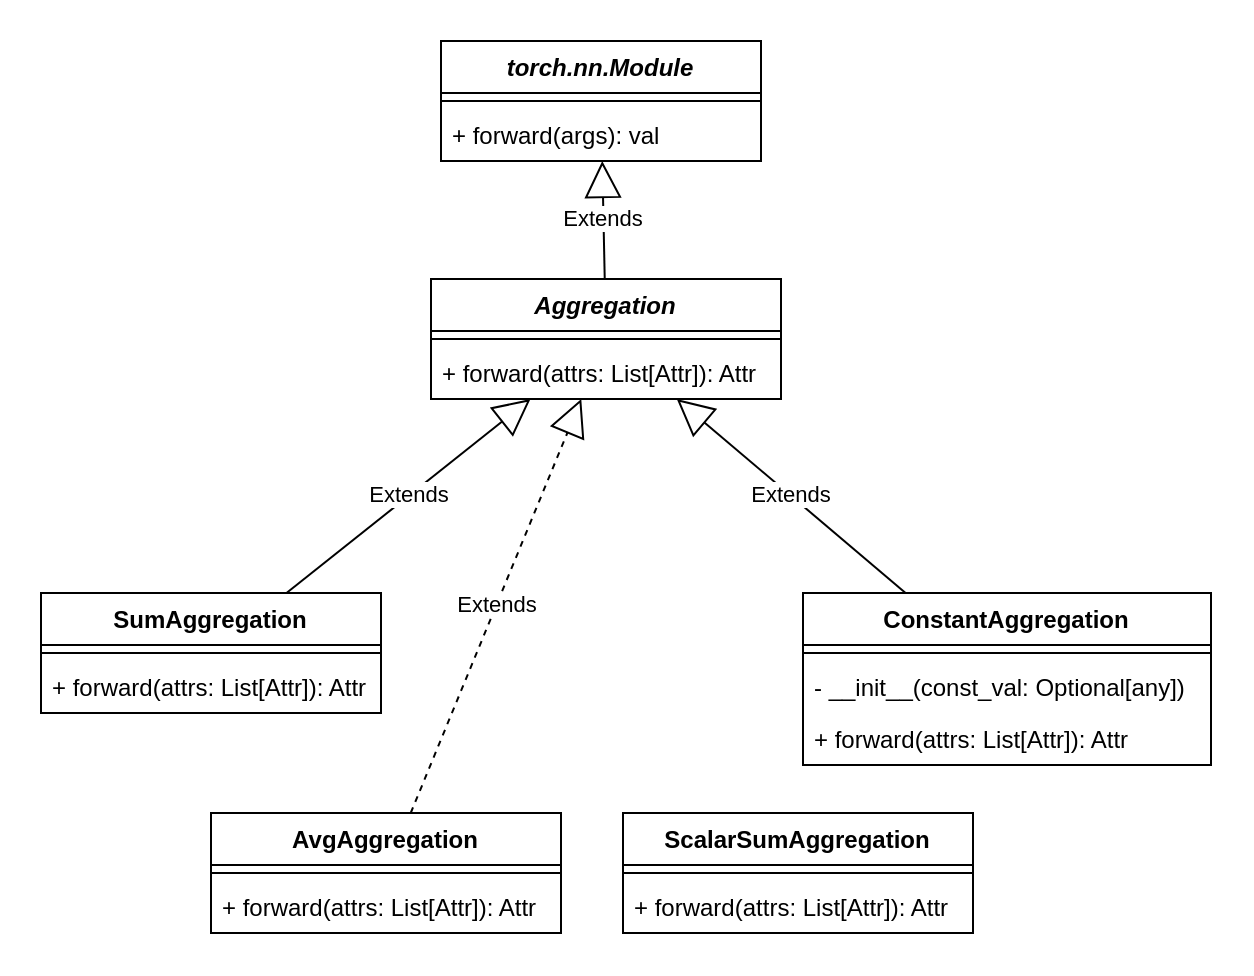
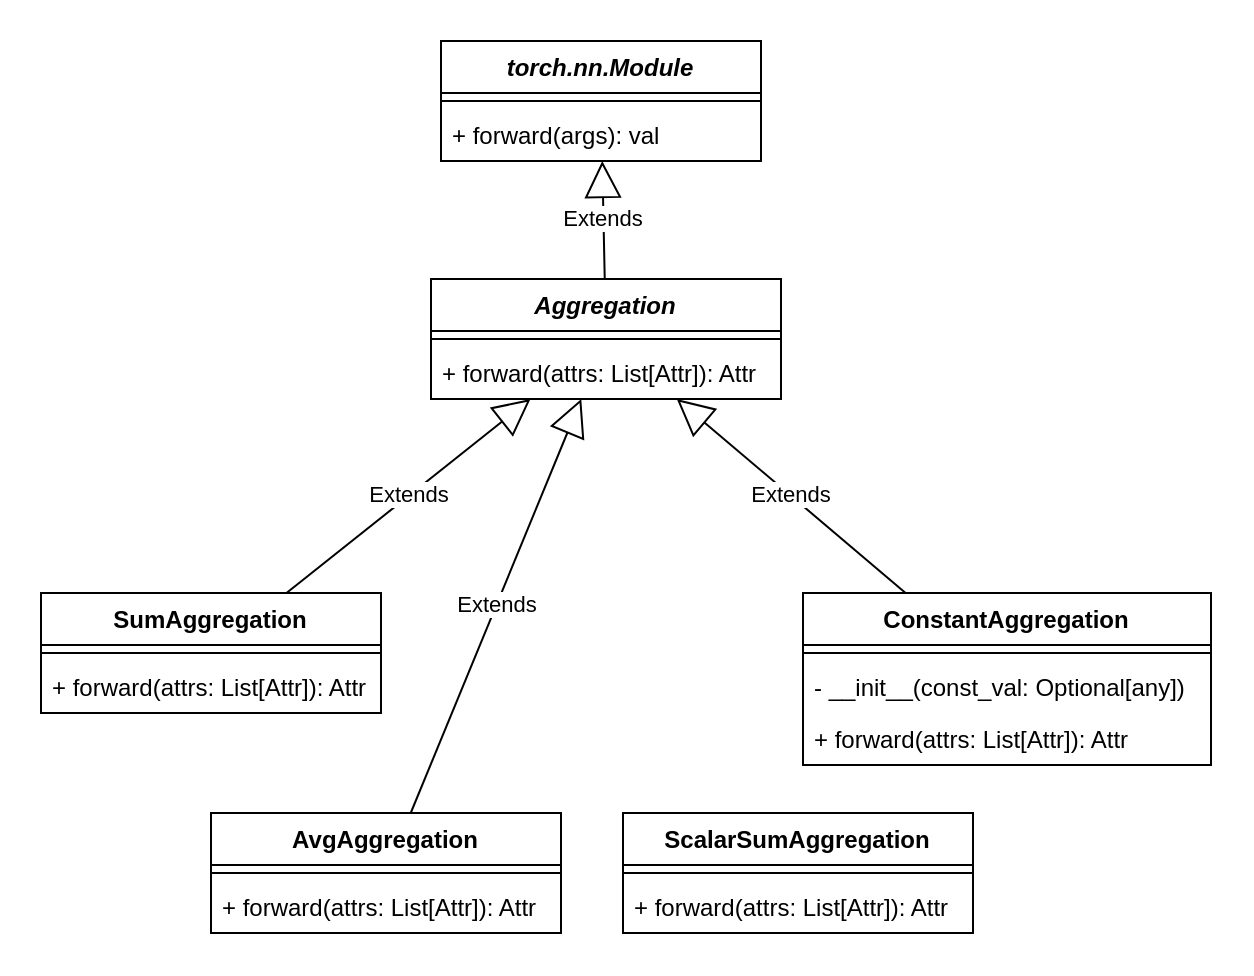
(452, 713) -> (452, 713)
